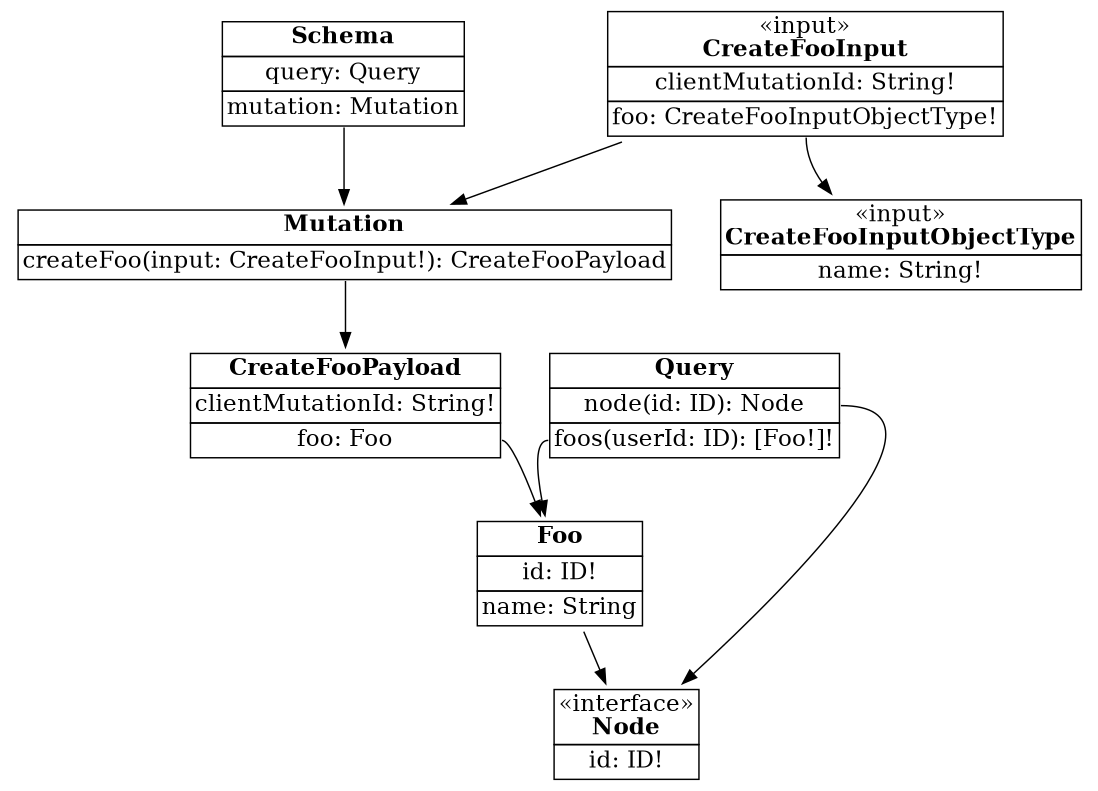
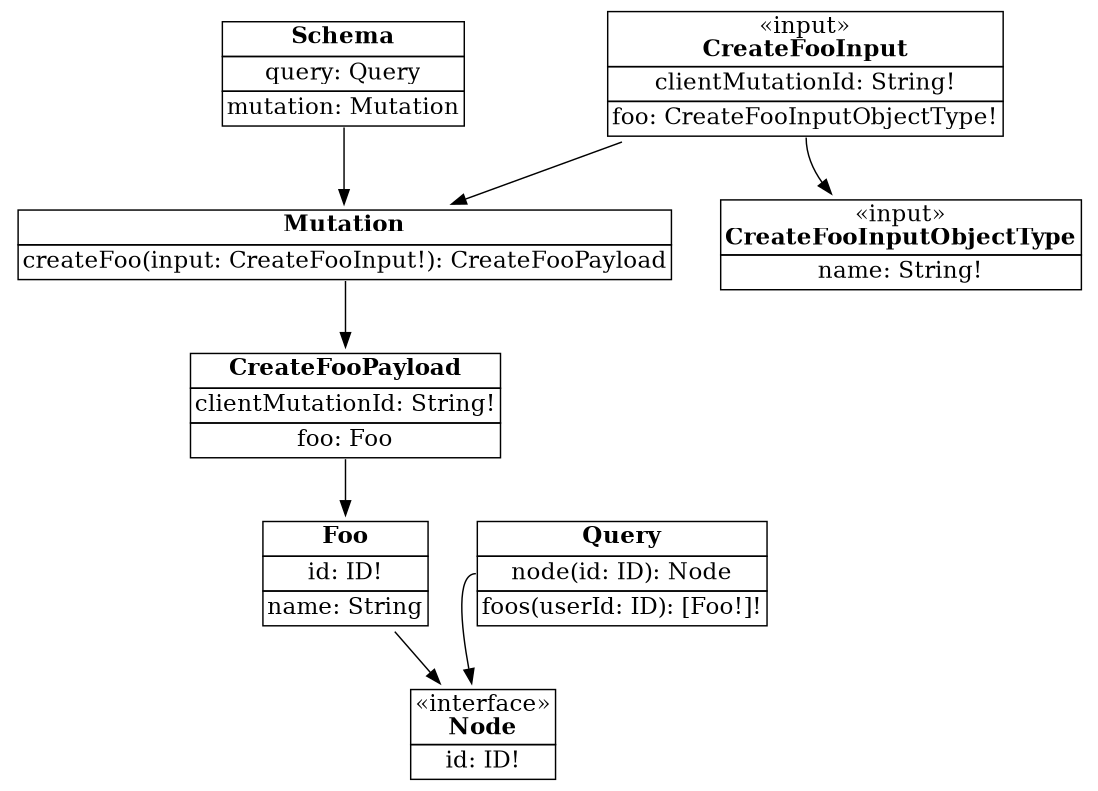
(538, 468) -> none
